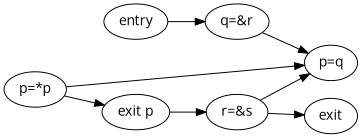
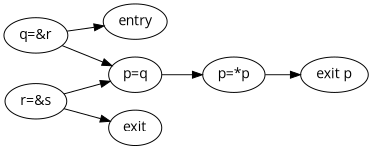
(182, 22) -> (81, 29)
(180, 76) -> (177, 75)
(183, 112) -> none
